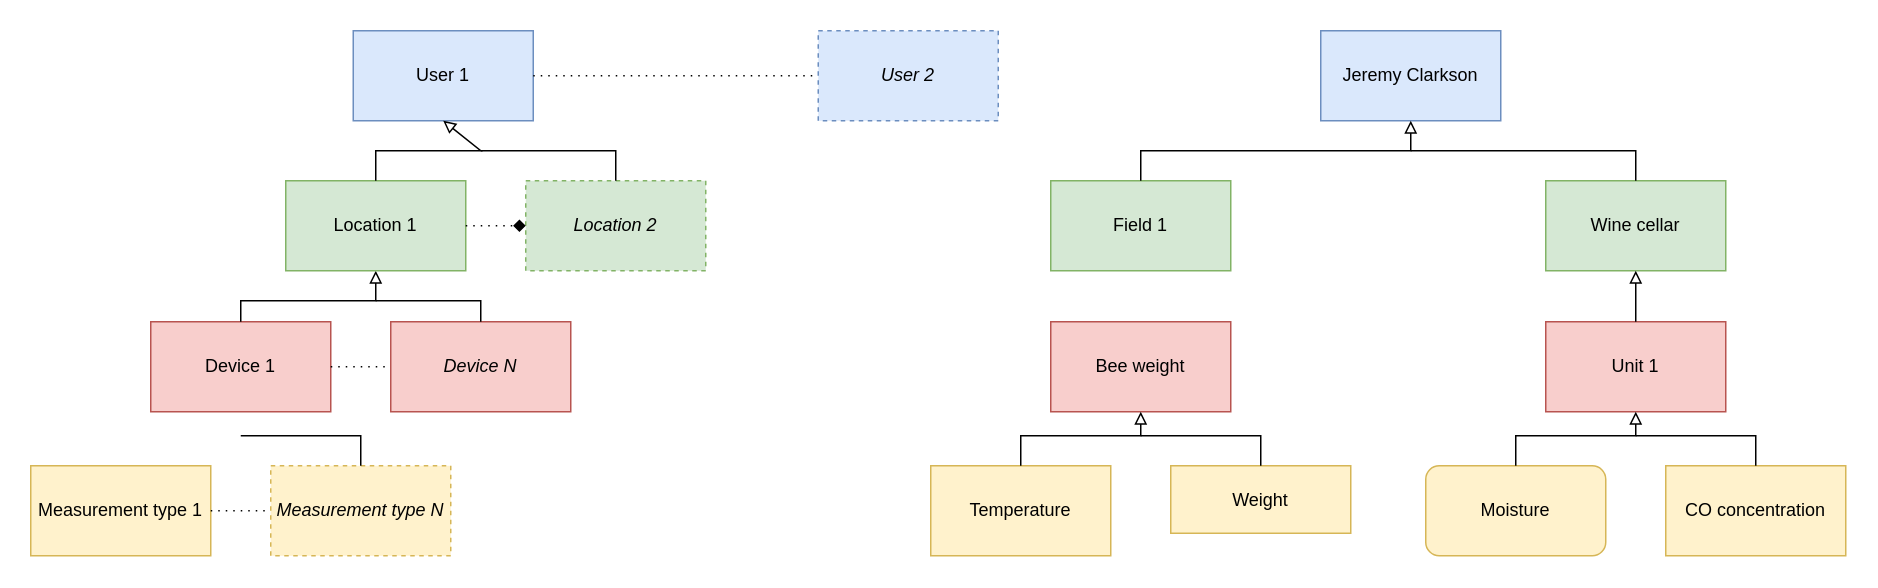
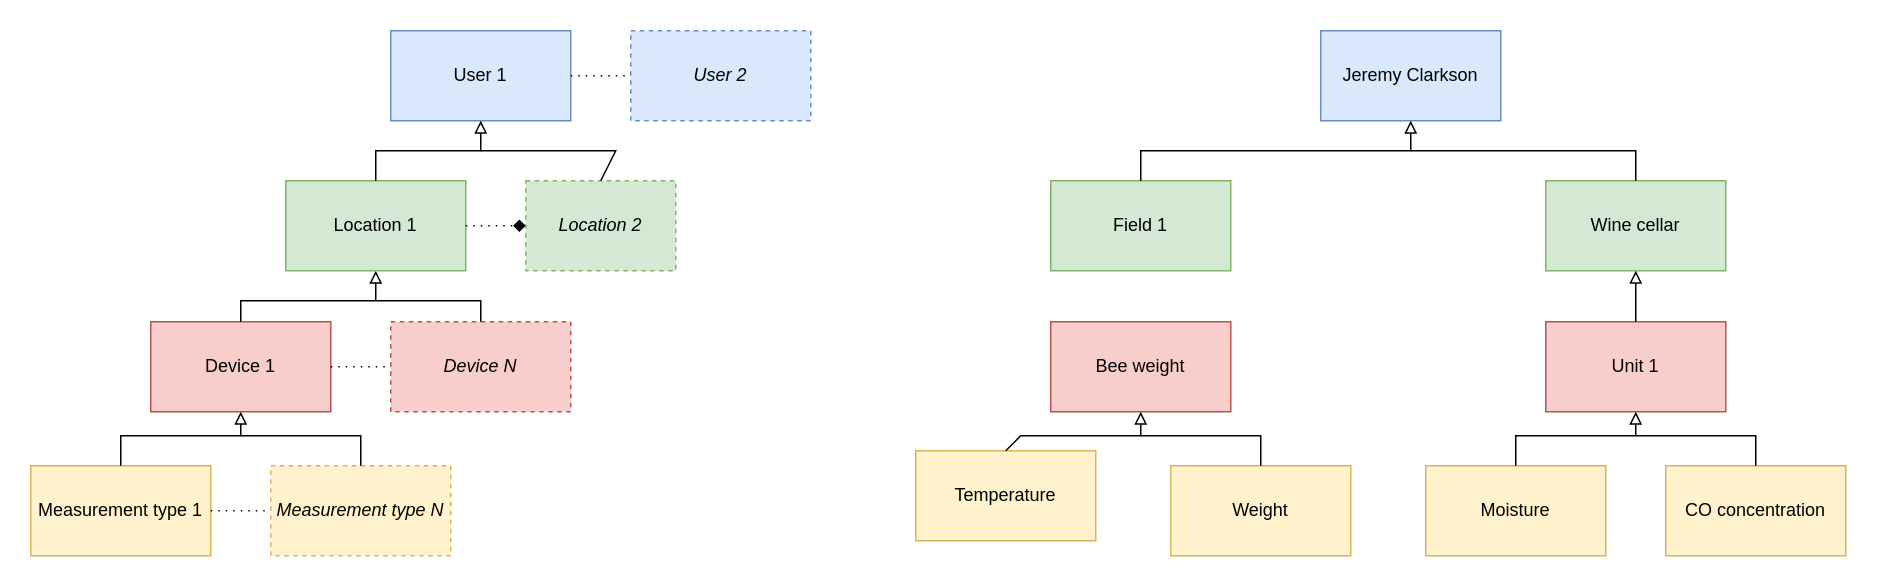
(443, 76) -> (481, 76)
(908, 76) -> (721, 76)
(616, 226) -> (601, 226)
(481, 367) -> (481, 367)
none -> (171, 436)
(1261, 500) -> (1261, 511)
(1021, 511) -> (1006, 496)
(1516, 511) -> (1516, 511)
